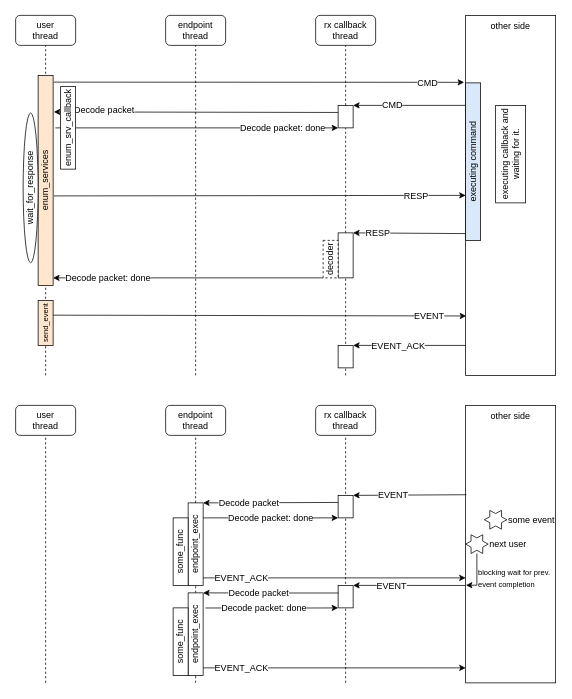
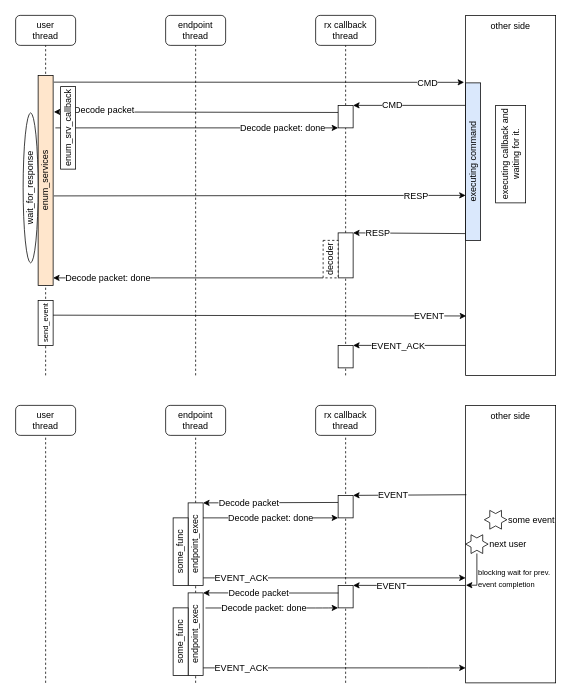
(45, 323) -> (45, 323)
